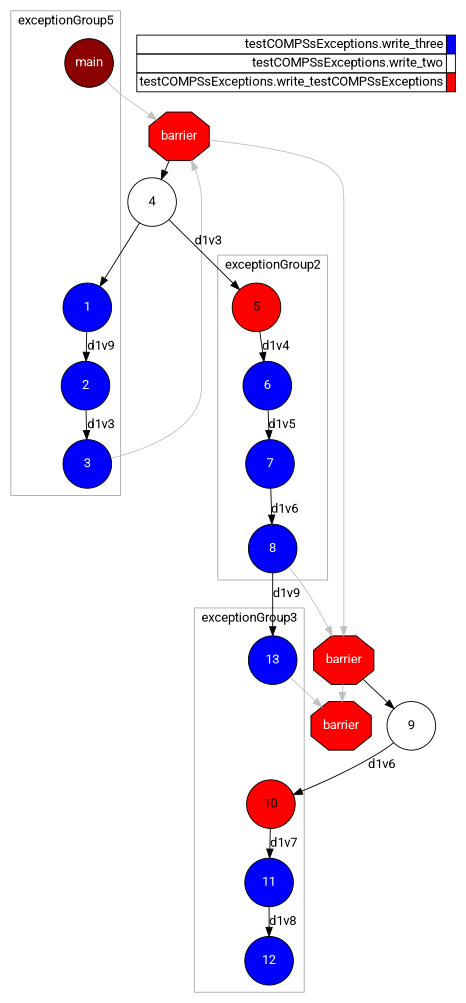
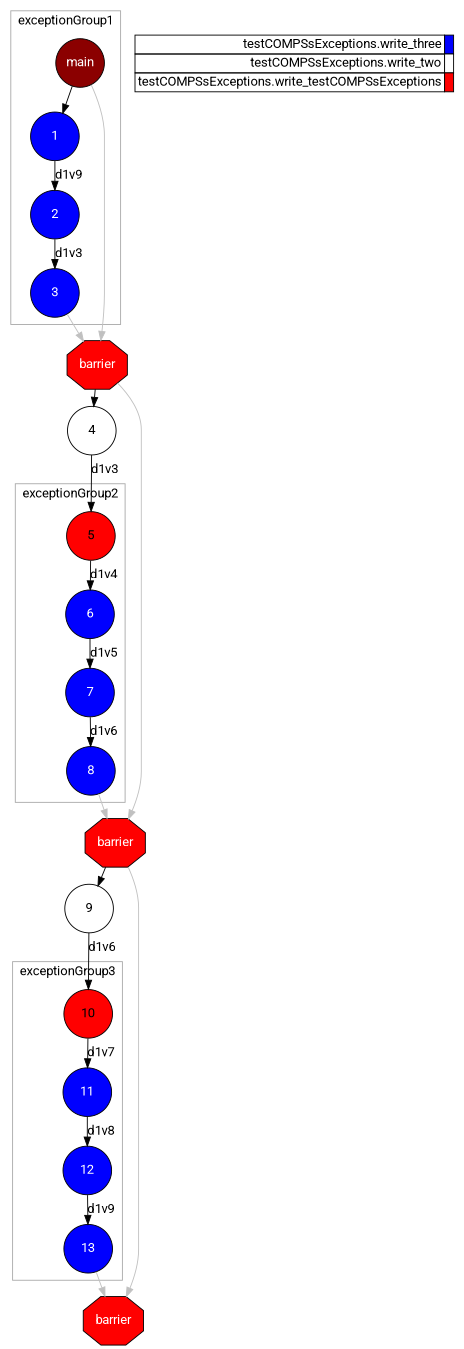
(66, 21) -> (66, 21)
(127, 244) -> (69, 95)
(273, 600) -> (88, 1205)
